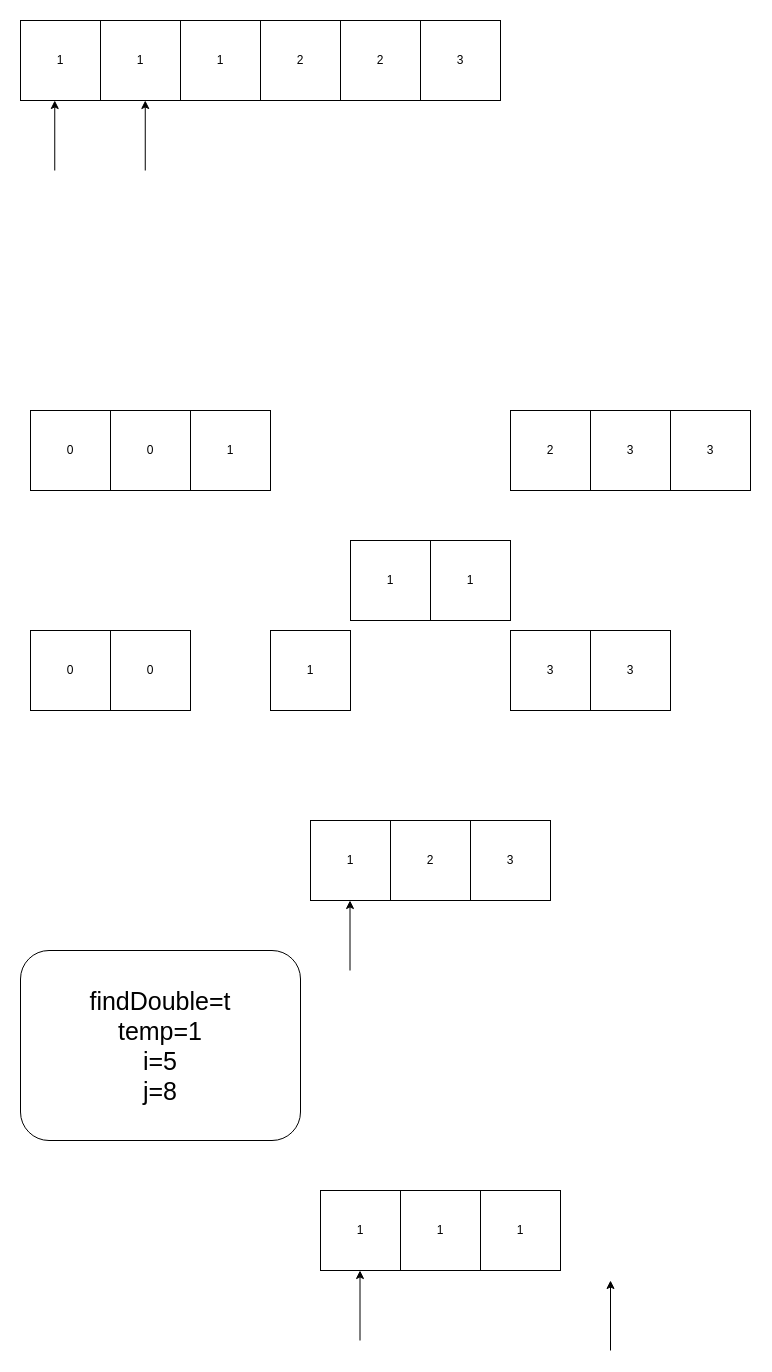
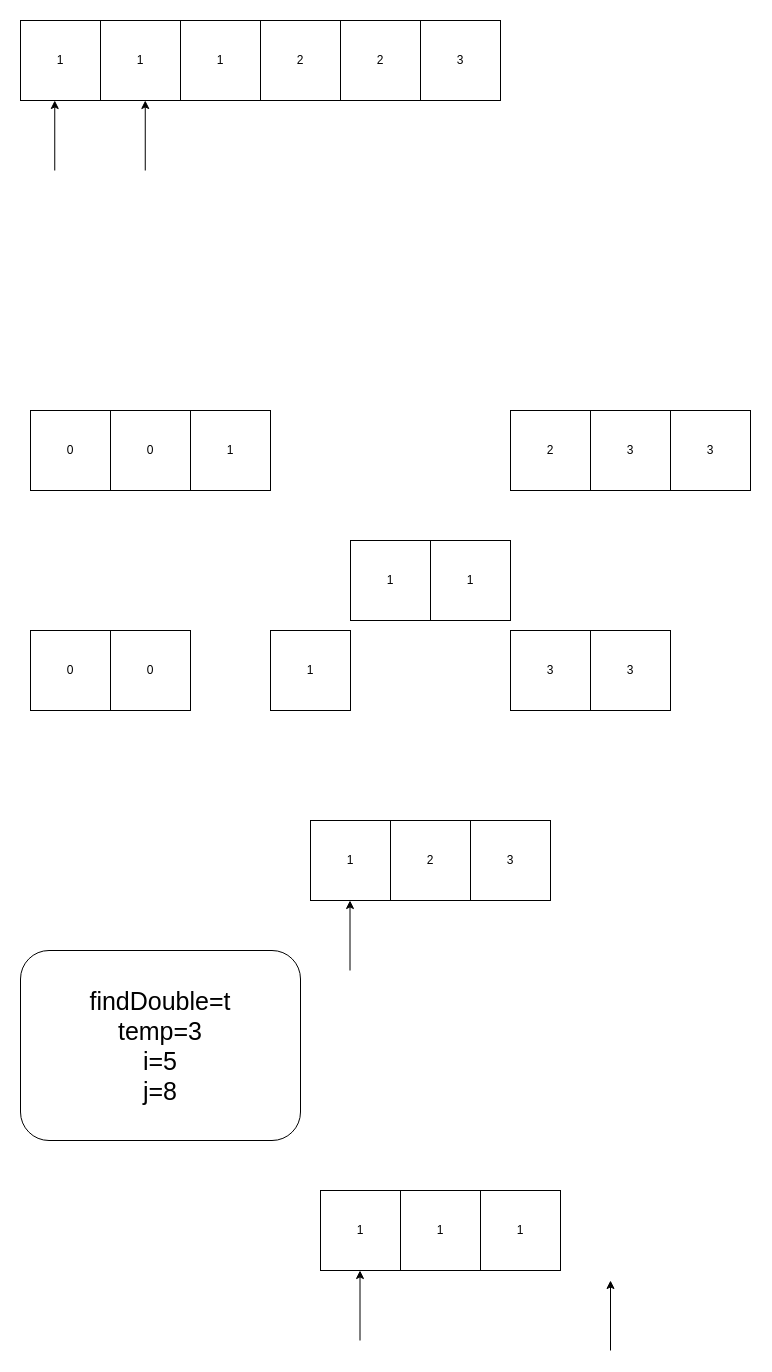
(161, 1046) -> (161, 1046)
